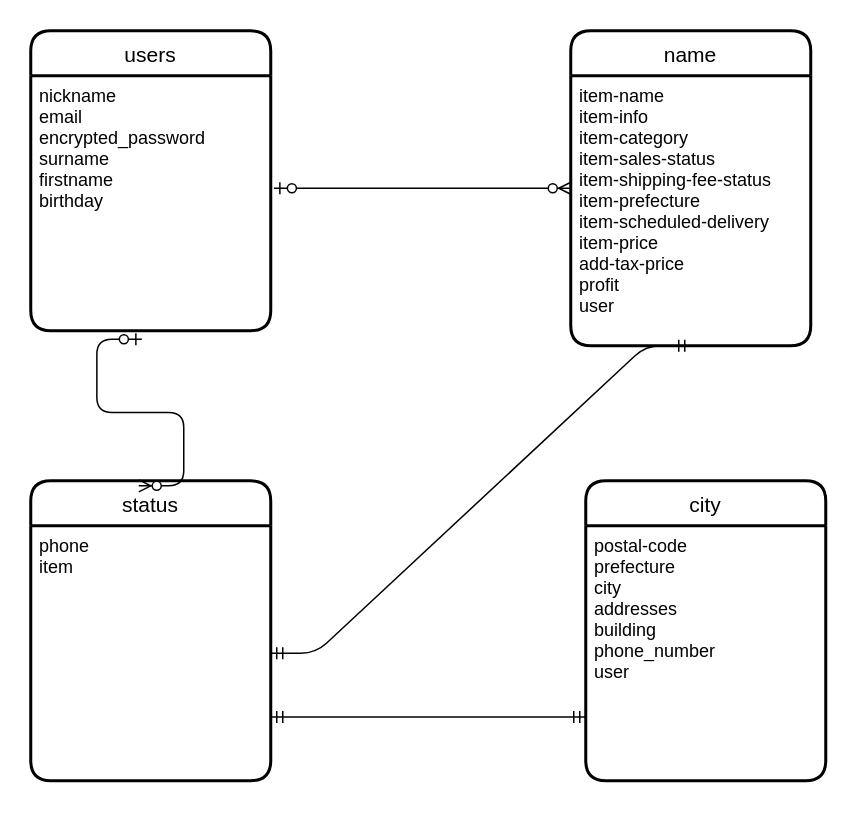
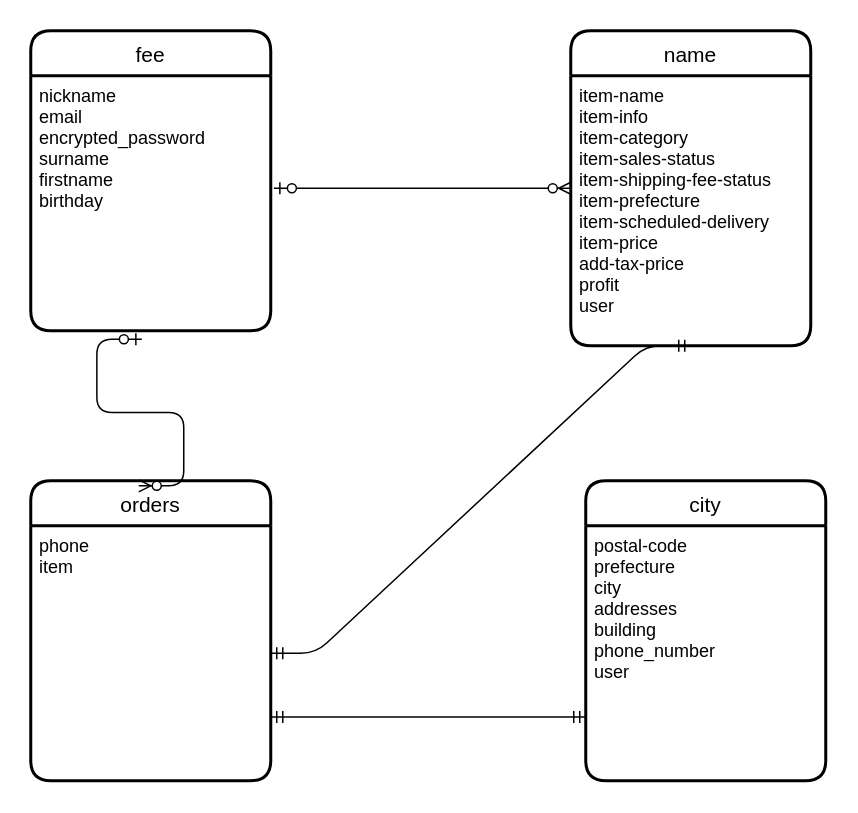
(150, 55) -> (150, 55)
(150, 505) -> (150, 505)
